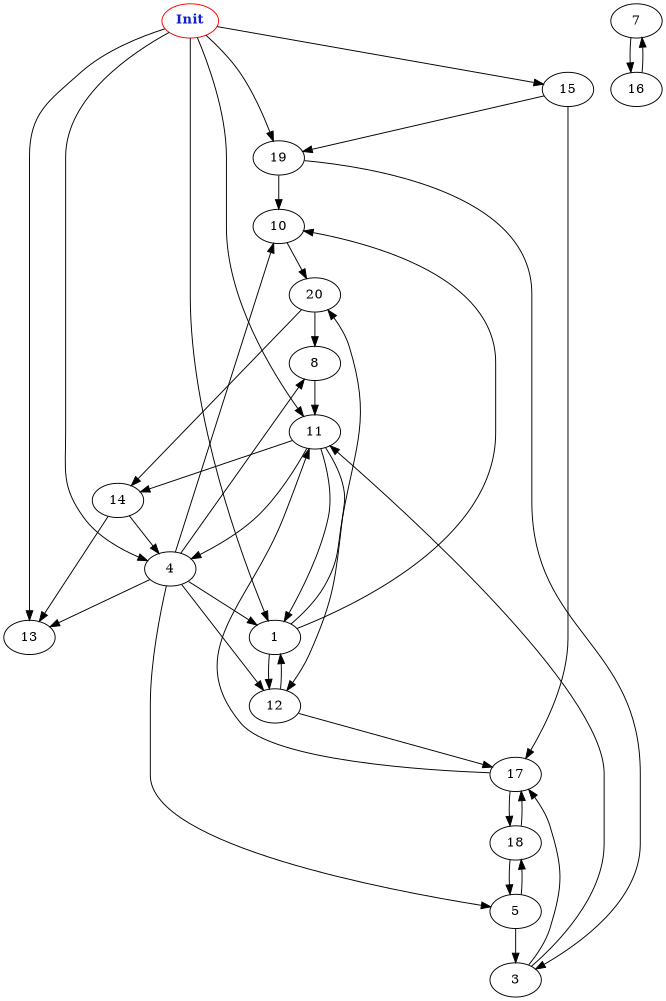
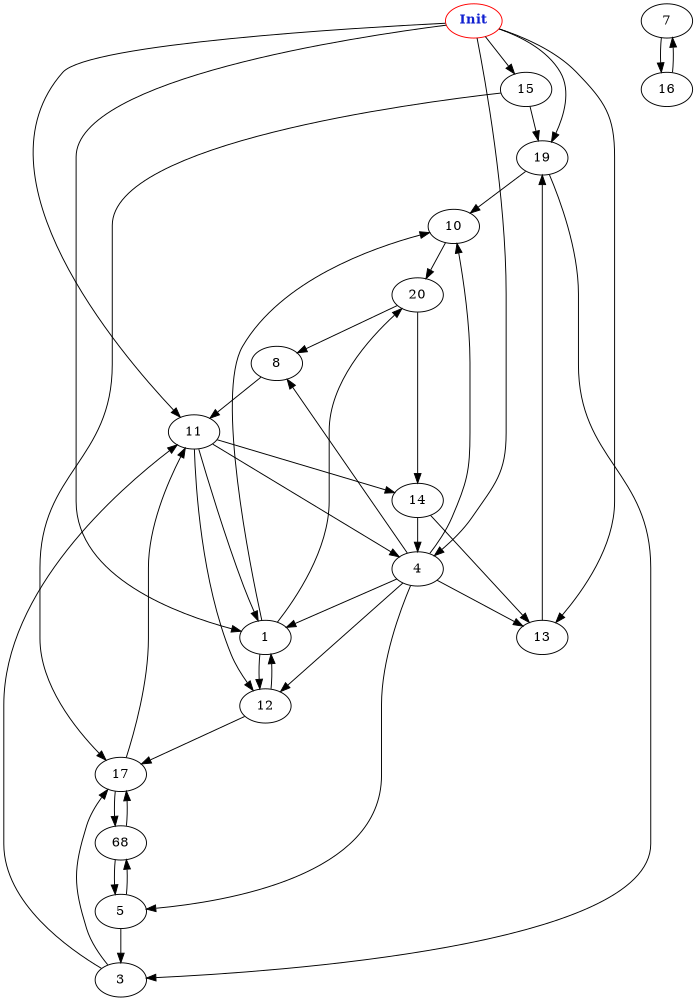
none -> (542, 402)
(516, 843) -> (121, 843)
